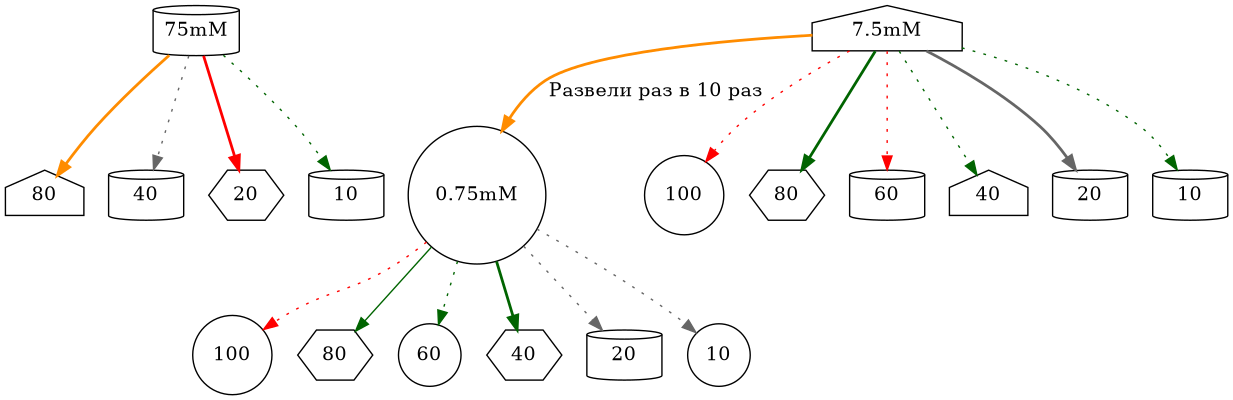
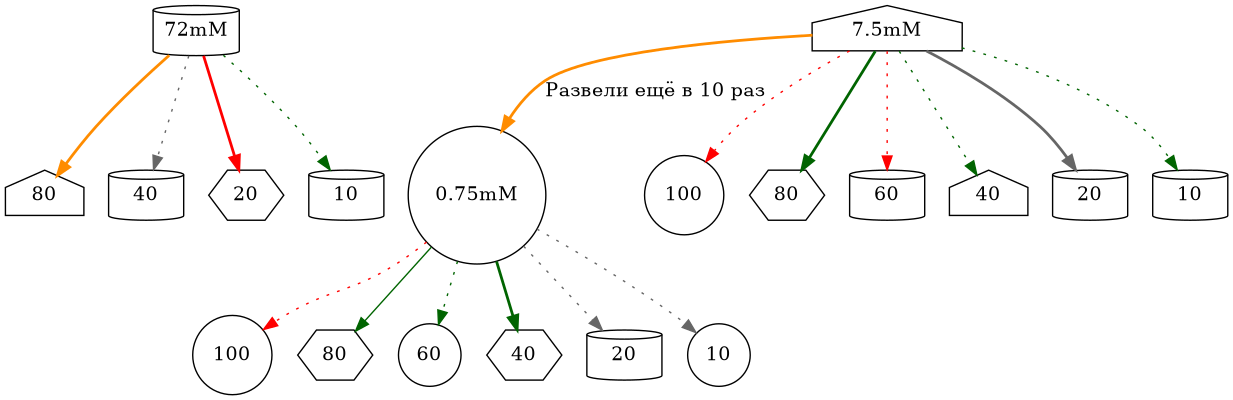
(196, 31) -> (196, 31)
(656, 91) -> (656, 91)
